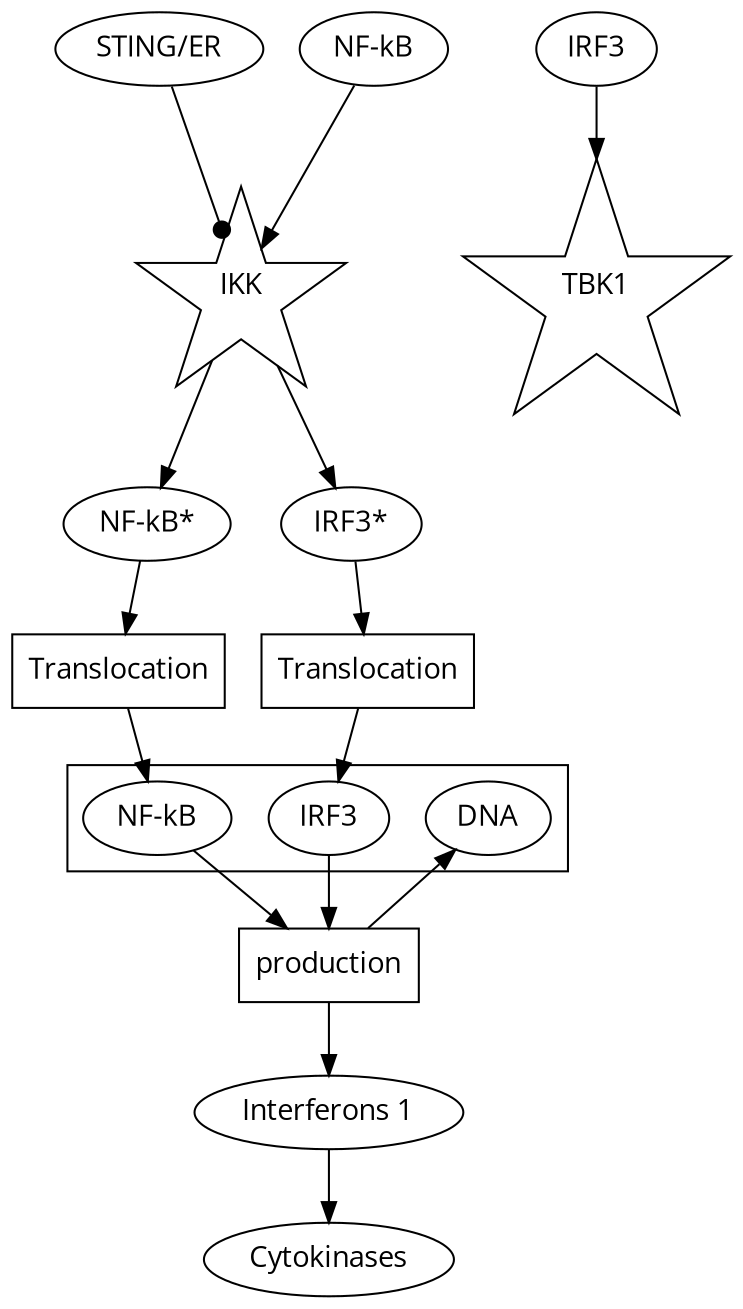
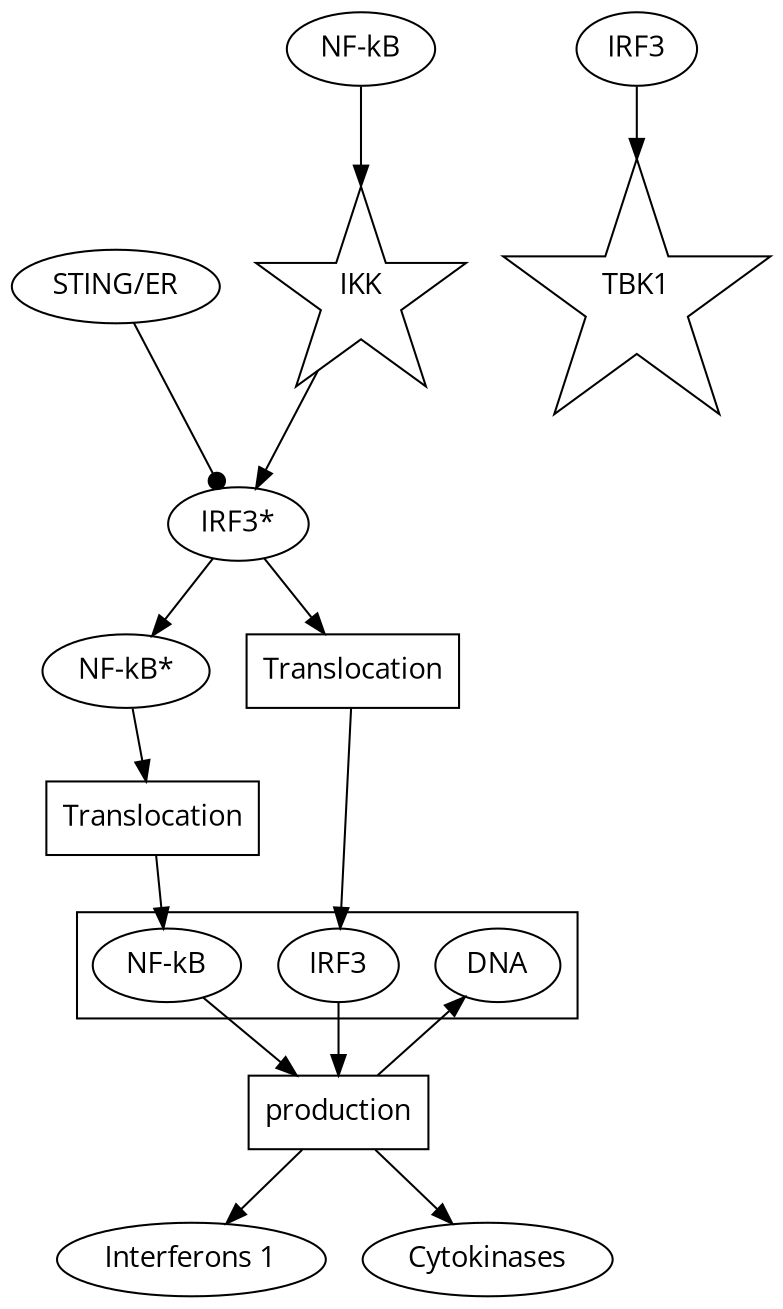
(195, 154) -> (173, 398)
(190, 414) -> (189, 589)
(329, 1176) -> (406, 1180)
